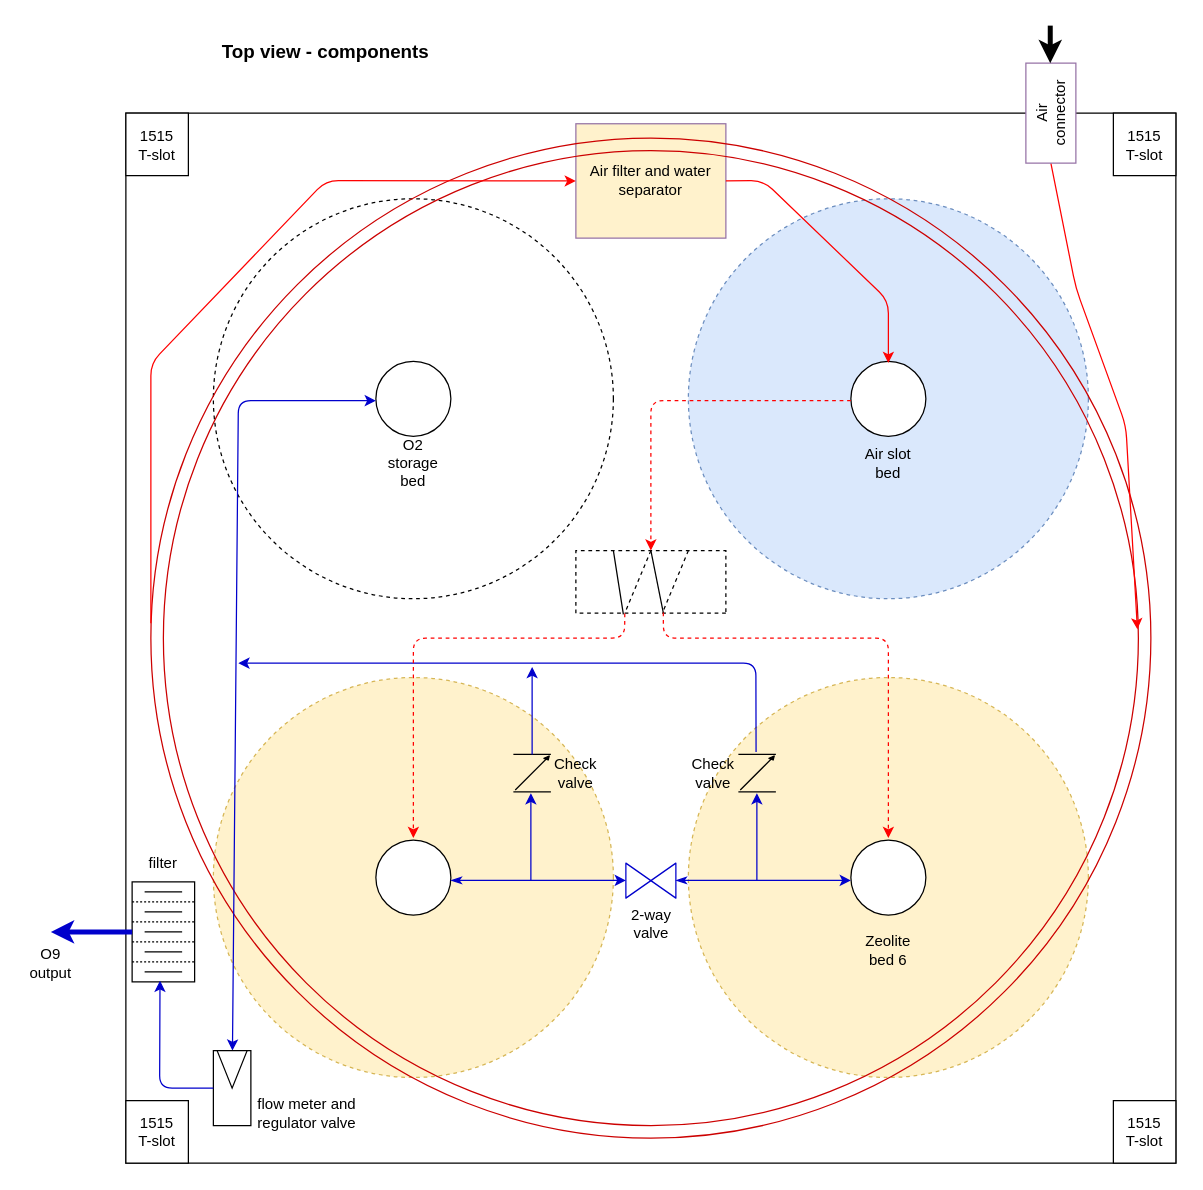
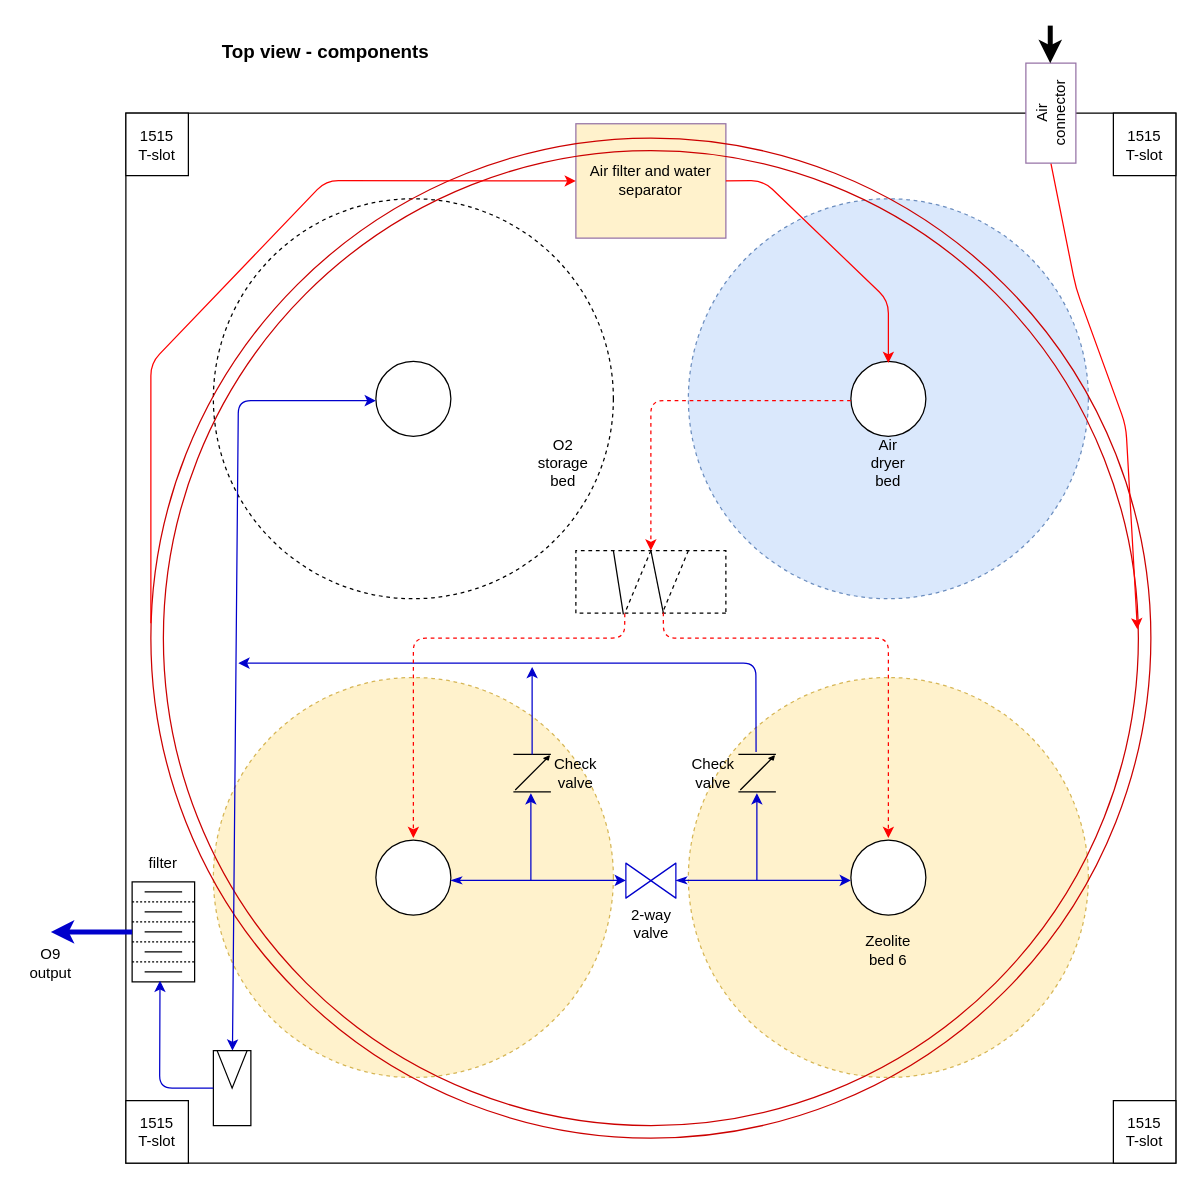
(413, 463) -> (563, 463)
(888, 463) -> (888, 463)
(307, 1113) -> none
